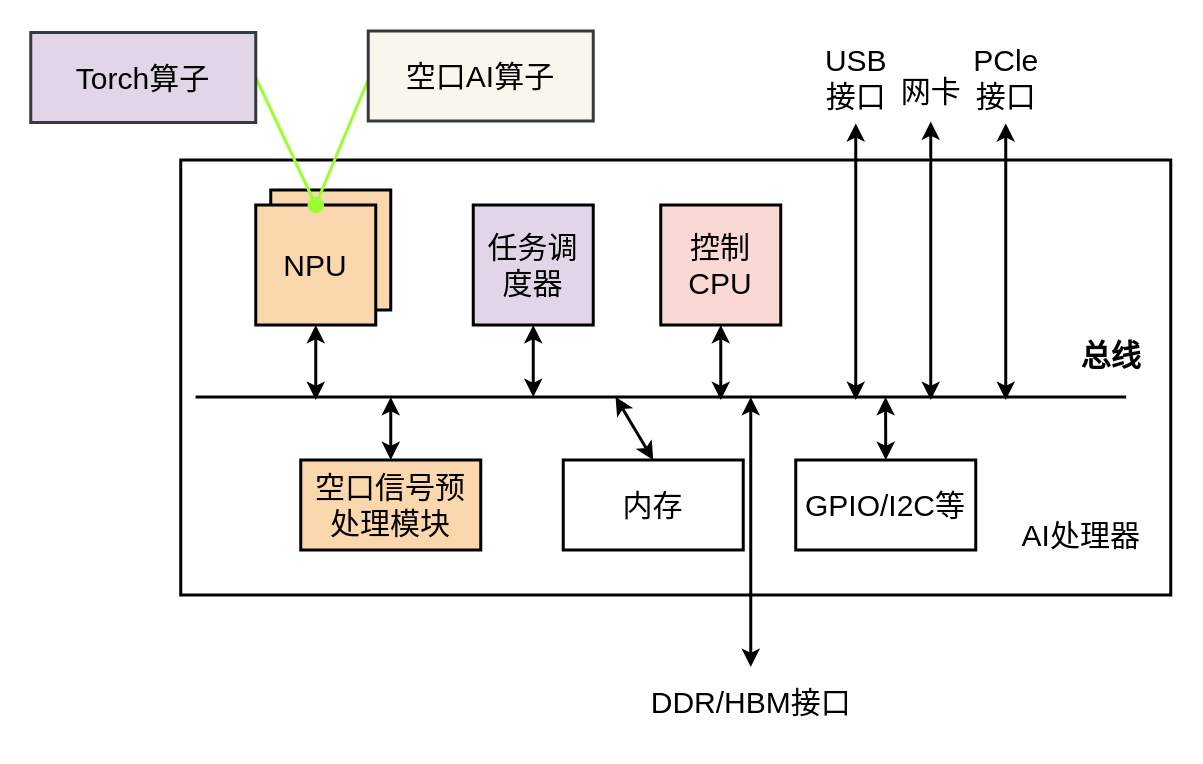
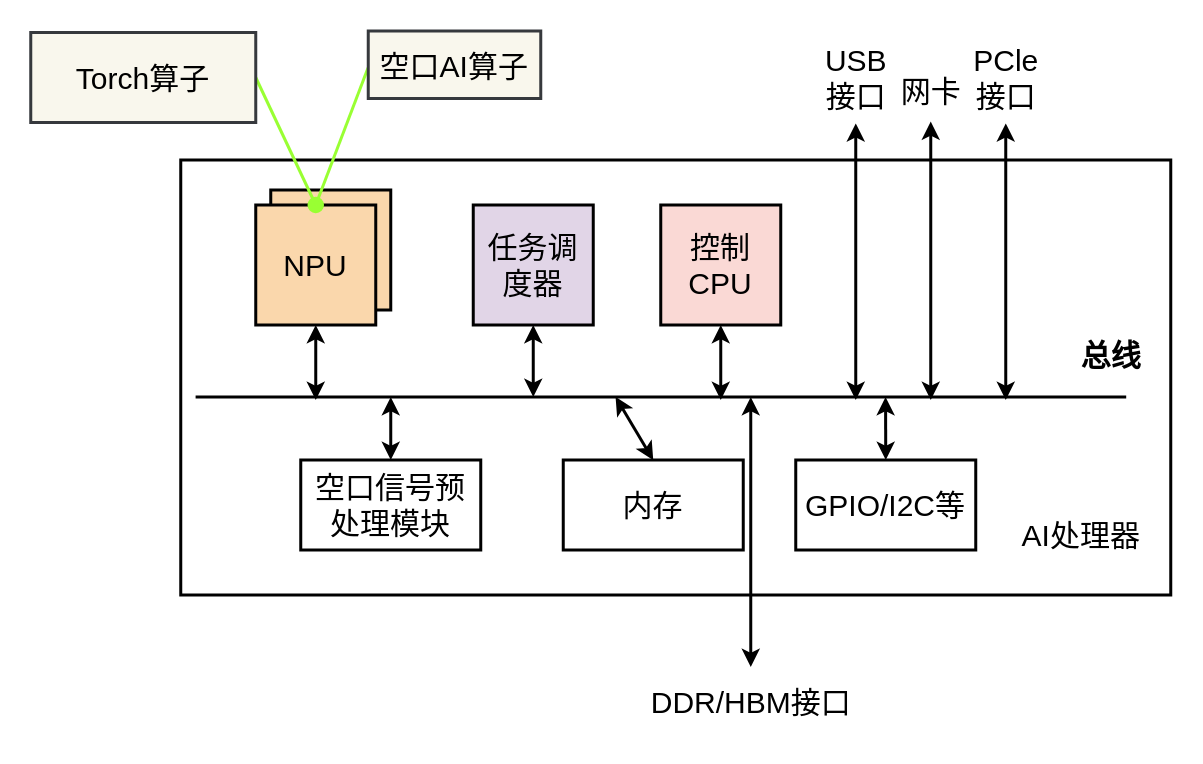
(481, 76) -> (455, 65)
(143, 77) -> (143, 77)
(391, 505) -> (391, 505)
